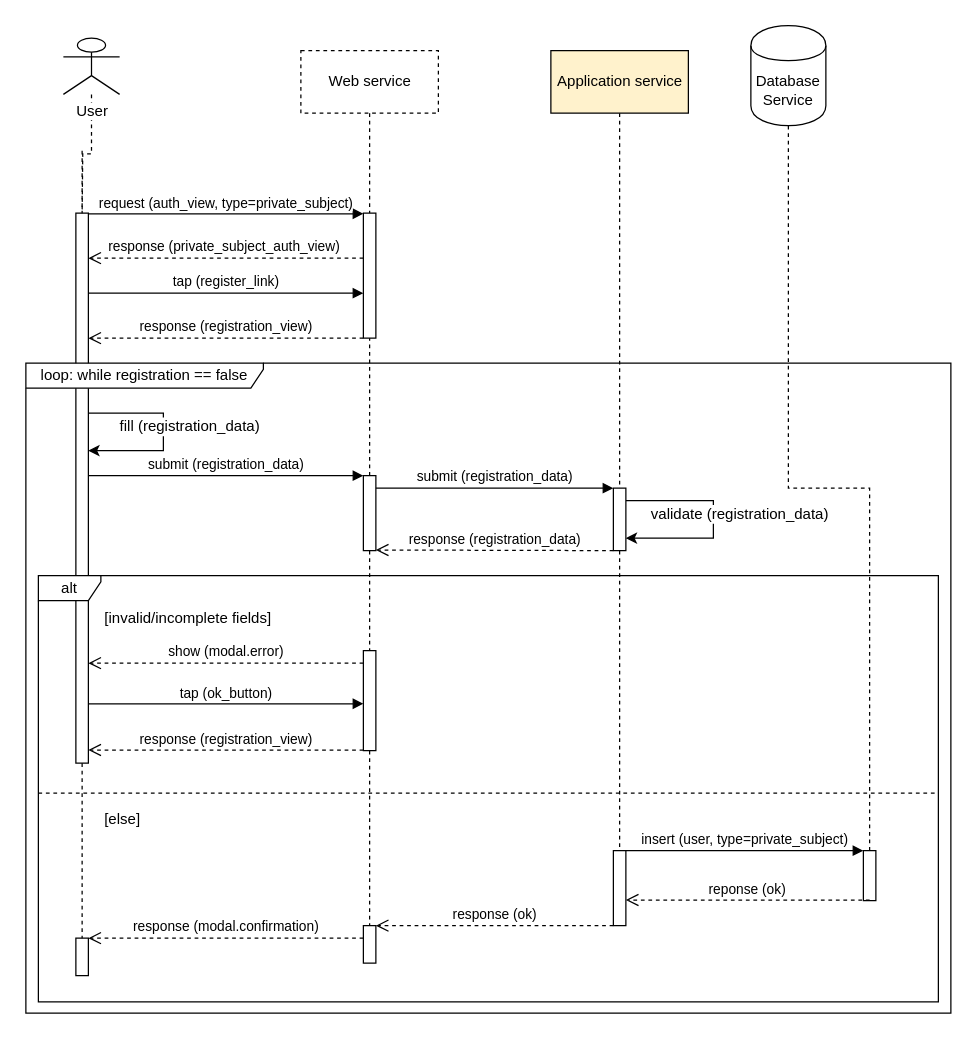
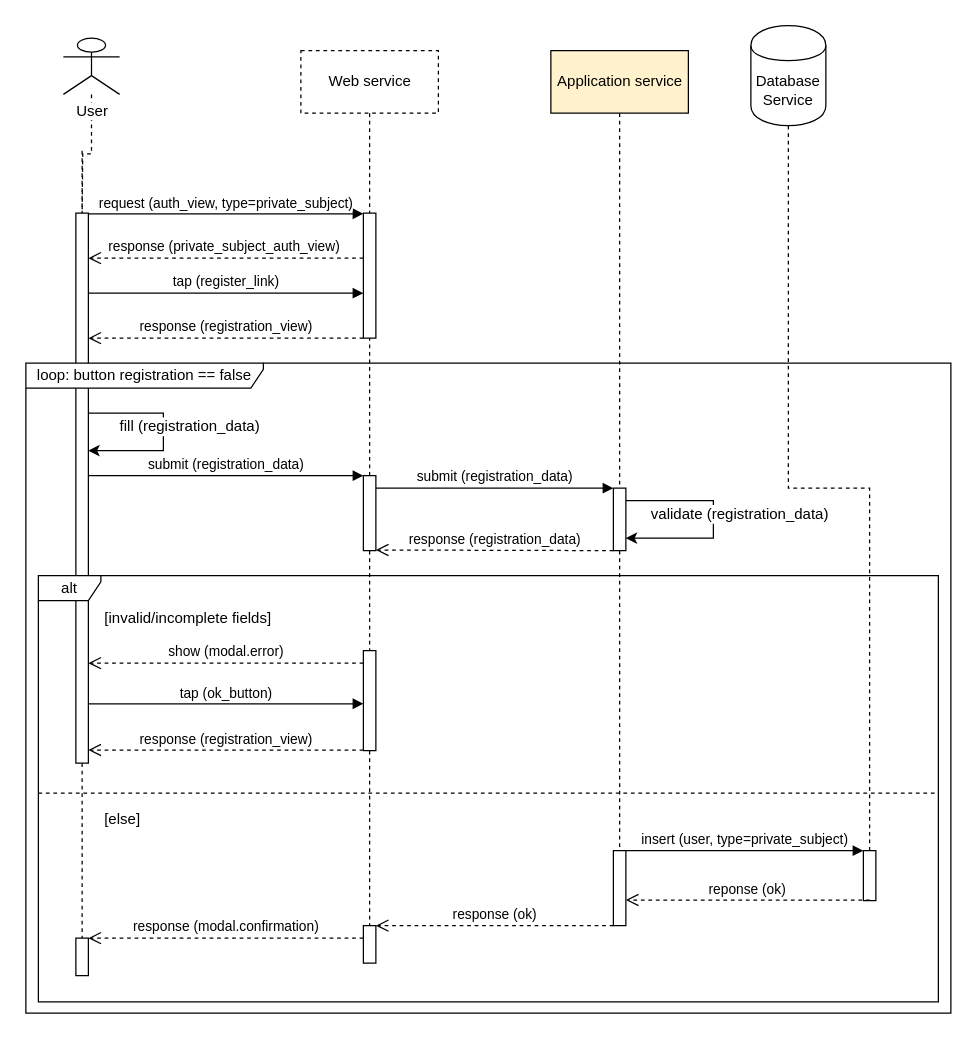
(144, 376) -> (144, 376)
